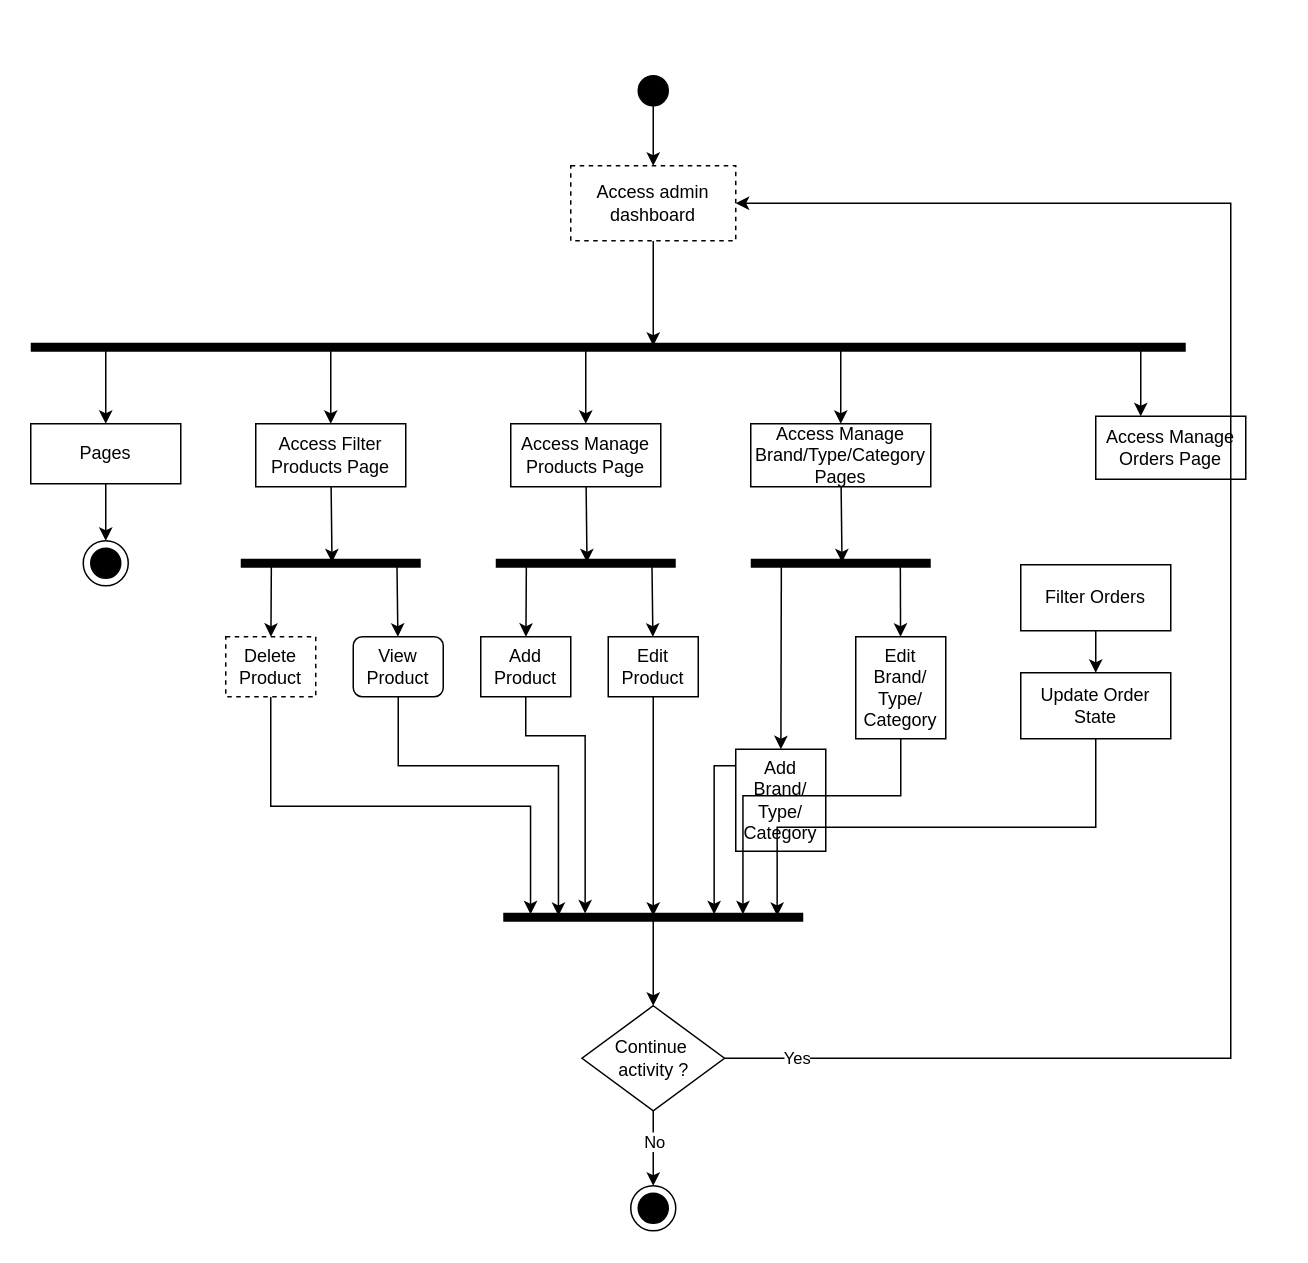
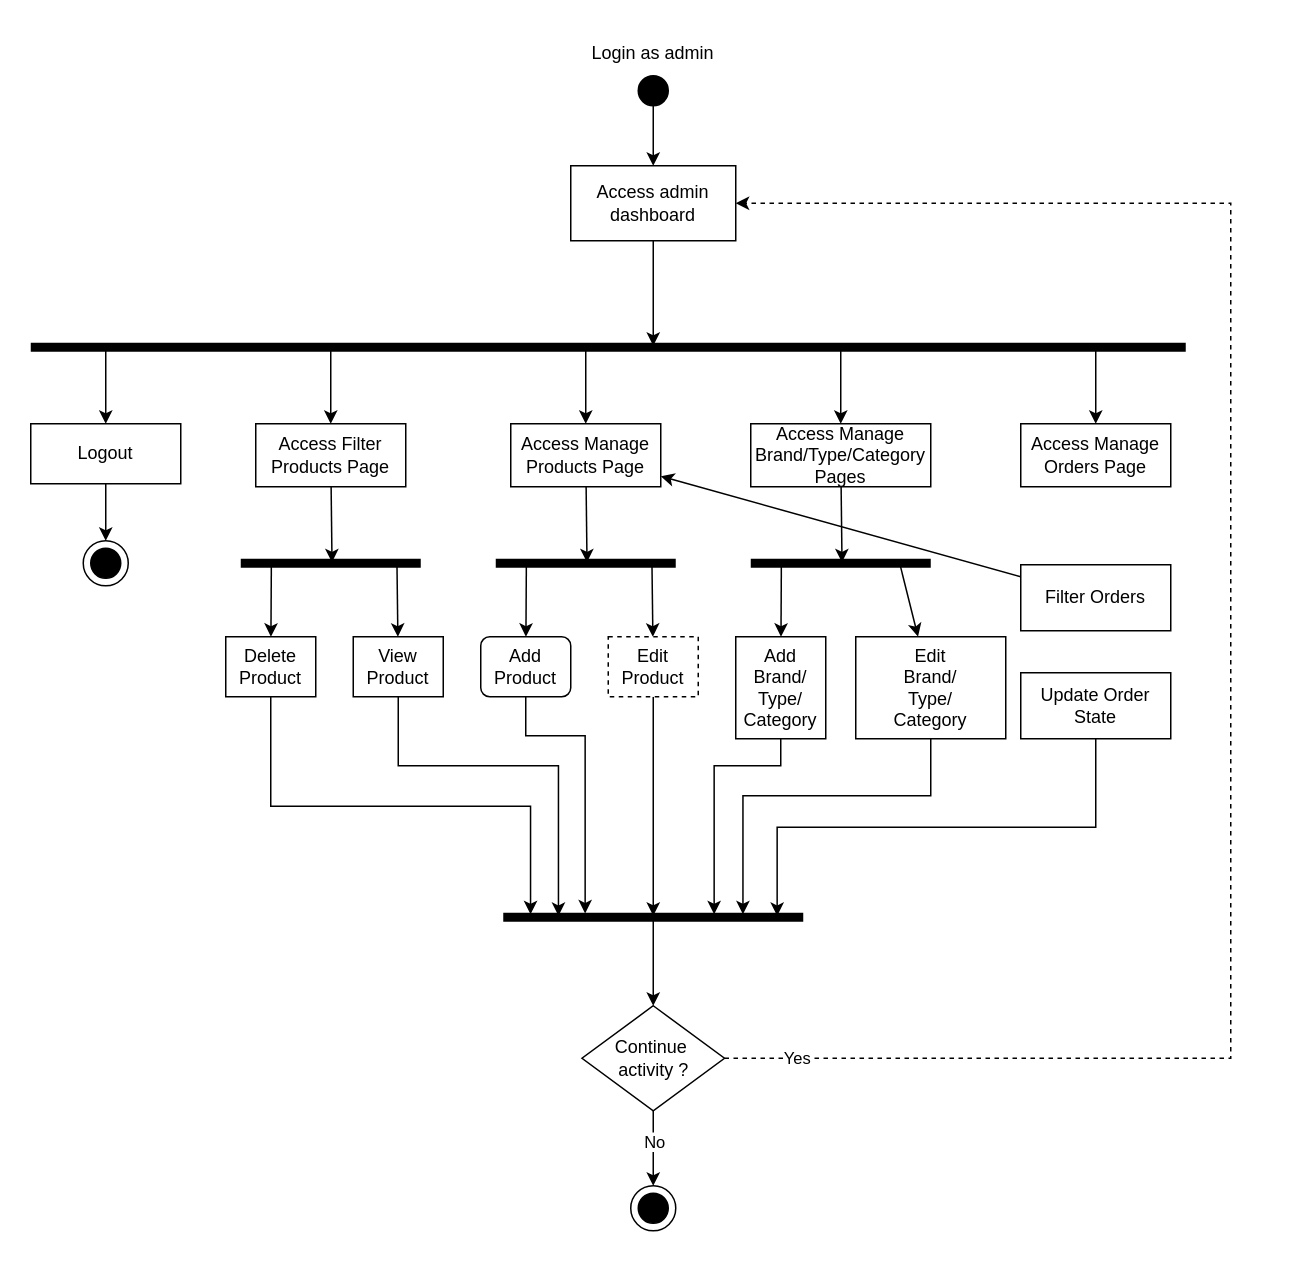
none -> (653, 53)
(653, 203) -> (653, 203)
(1171, 448) -> (1096, 455)
(106, 454) -> (106, 454)
(1231, 600) -> (1231, 600)
(1096, 647) -> (845, 528)
(271, 667) -> (271, 667)
(398, 667) -> (398, 667)
(526, 667) -> (526, 667)
(653, 667) -> (653, 667)
(901, 688) -> (931, 688)
(781, 800) -> (781, 688)
